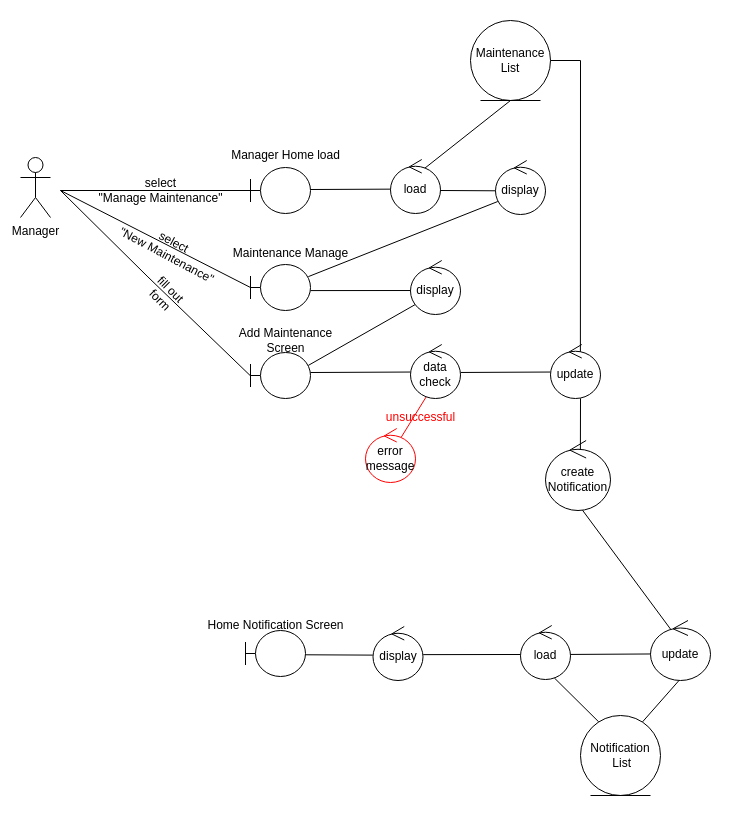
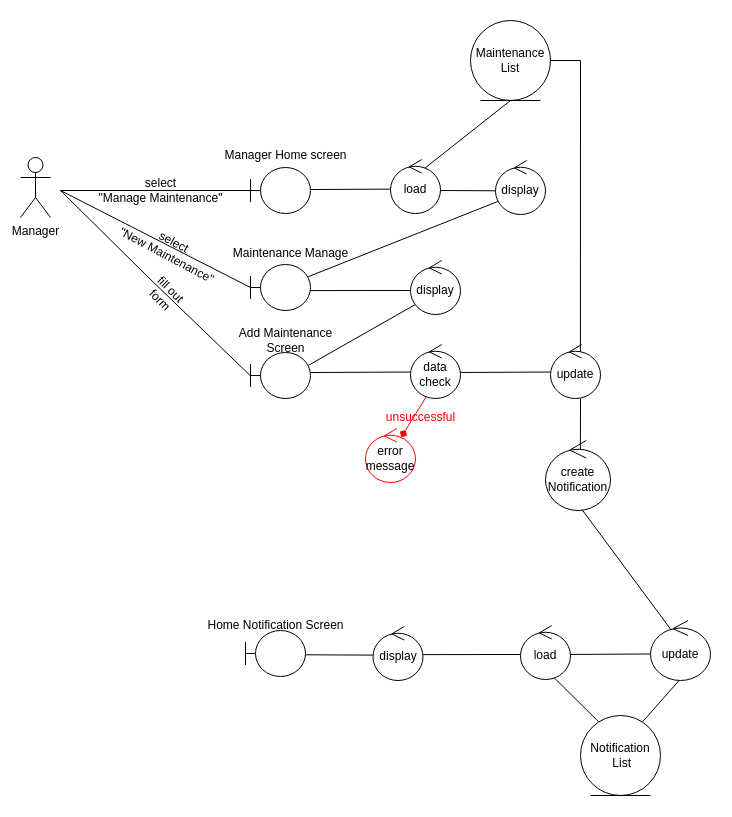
(286, 156) -> (286, 156)
(404, 433) -> (406, 430)
